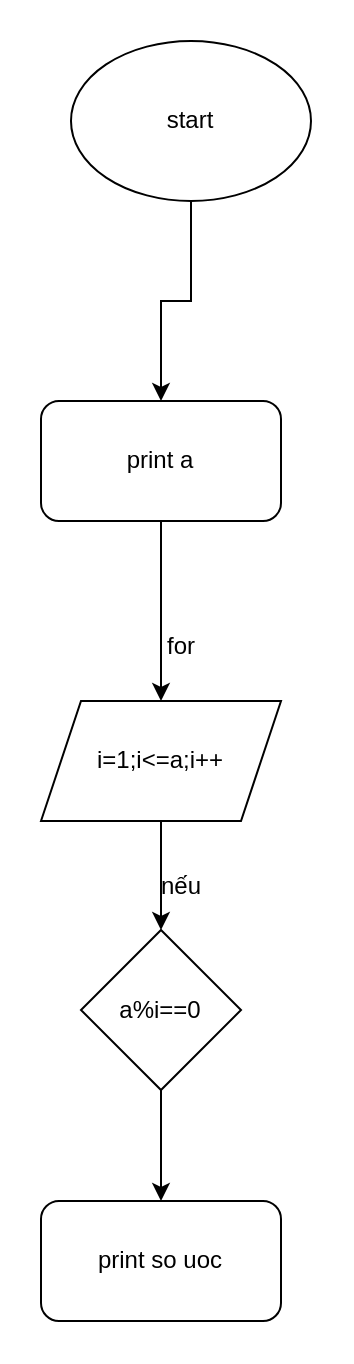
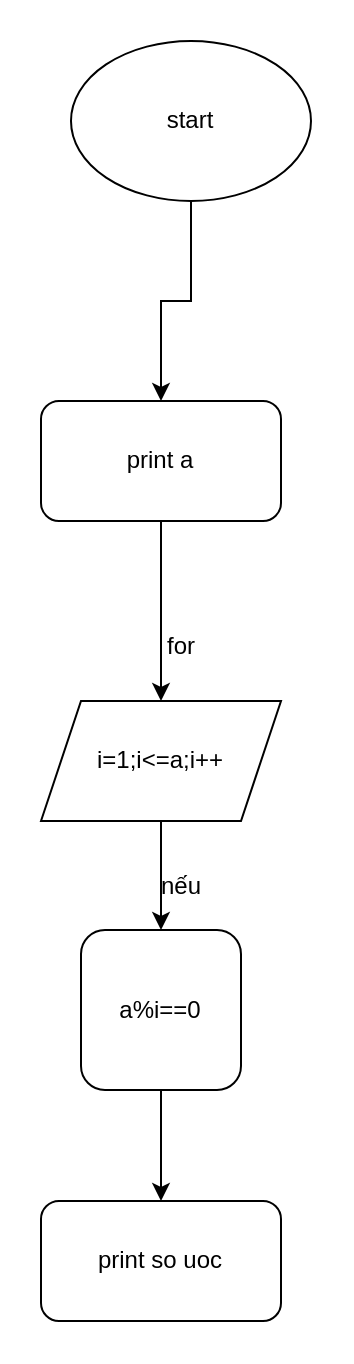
(161, 1010) -> (161, 1010)
